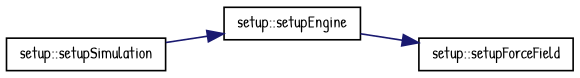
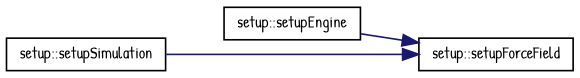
(187, 39) -> (284, 54)
